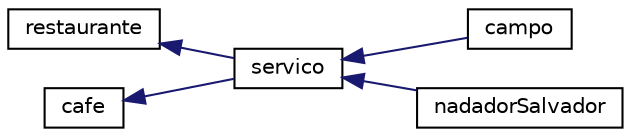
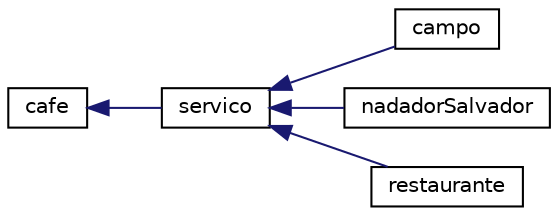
(207, 53) -> (339, 150)
